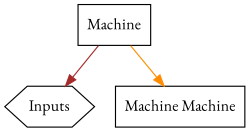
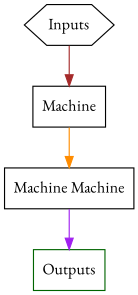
(86, 62) -> (69, 60)
none -> (69, 270)
